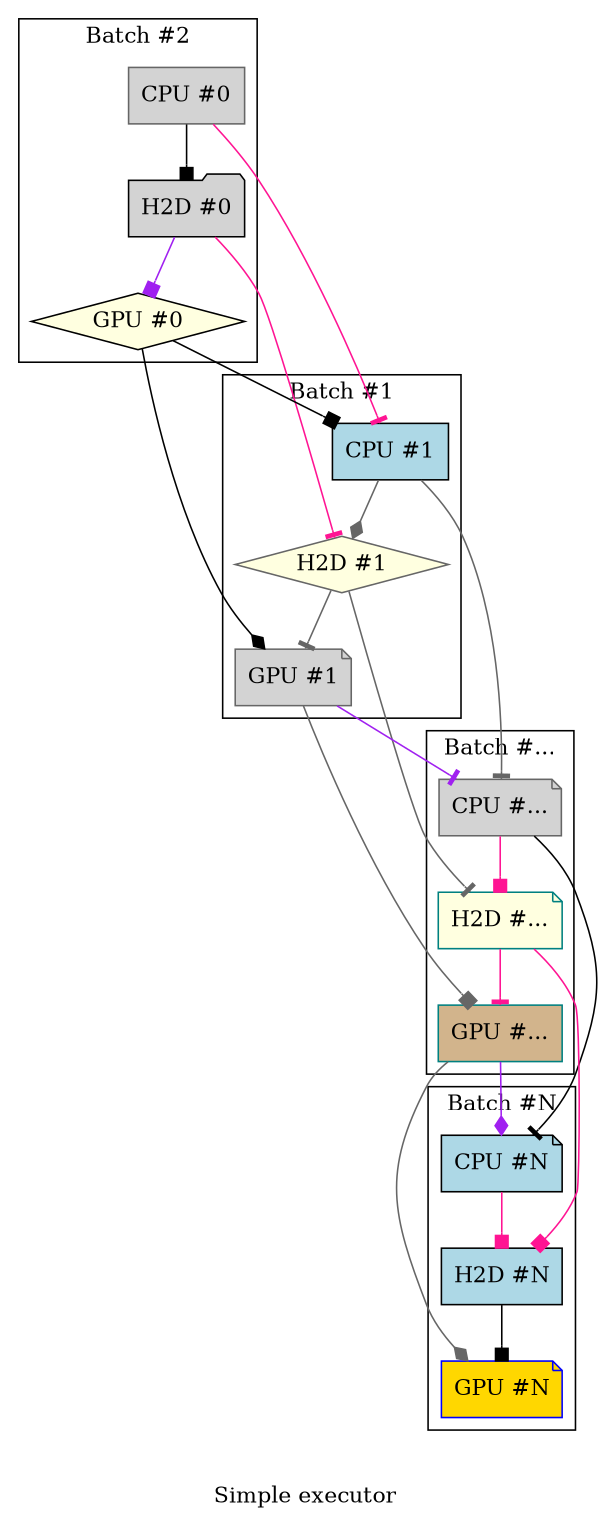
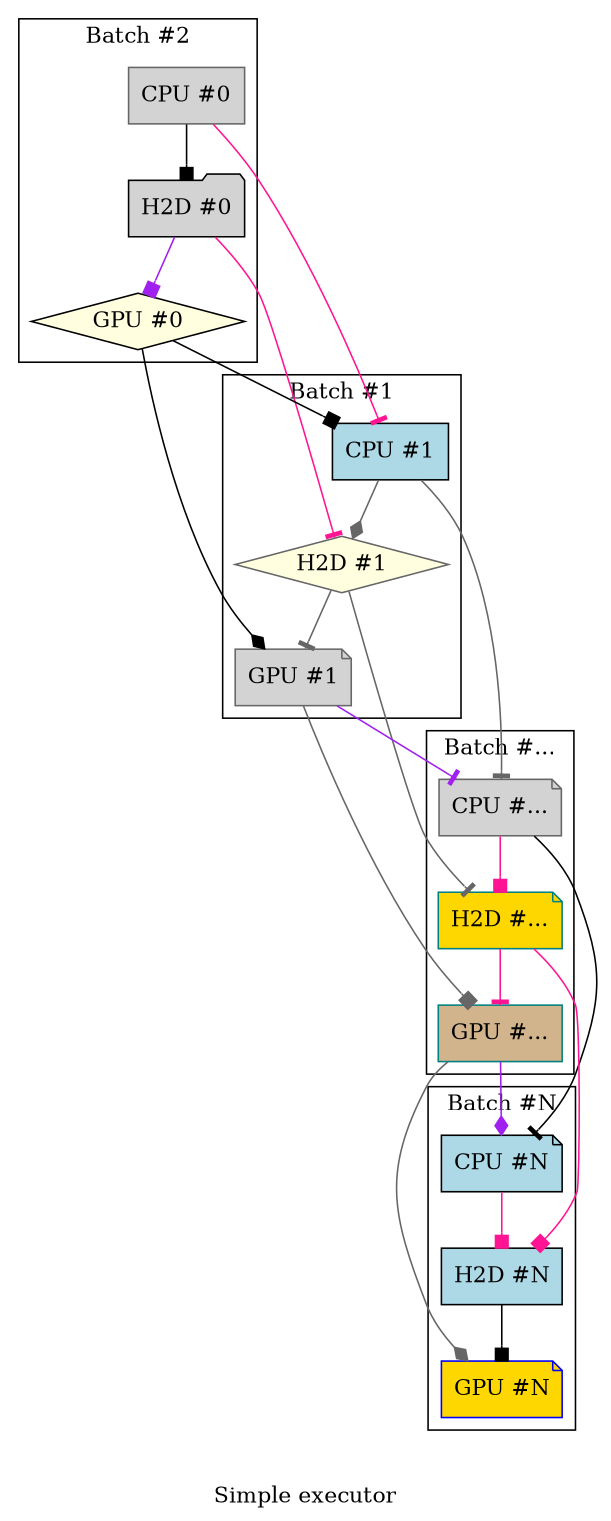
(500, 920) -> (500, 920)
